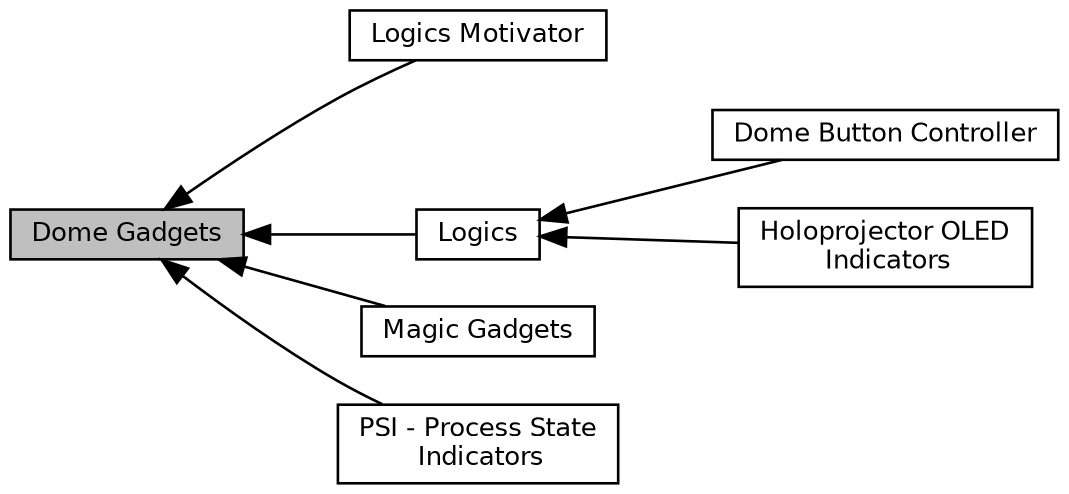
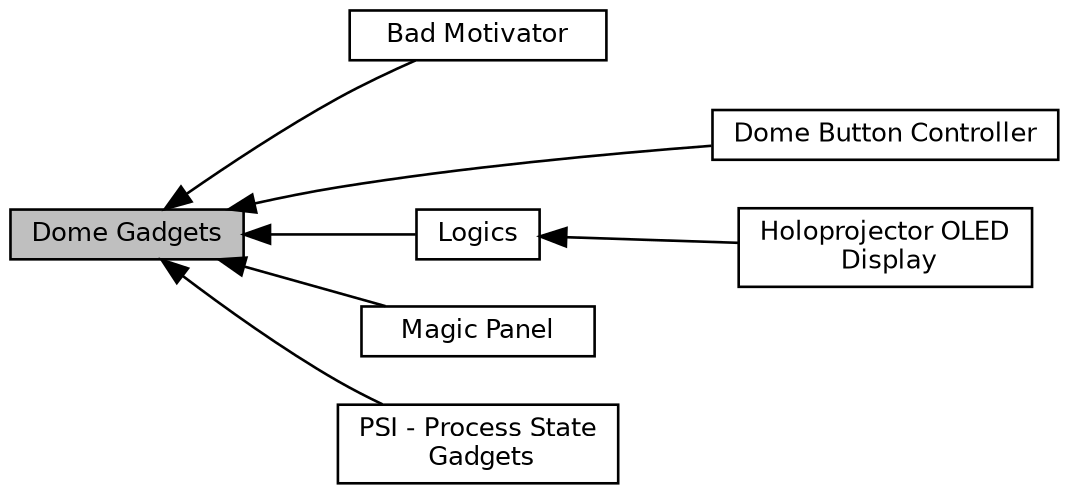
(478, 35) -> (478, 35)
(674, 187) -> (482, 168)
(885, 248) -> (885, 248)
(478, 331) -> (478, 331)
(478, 444) -> (478, 444)
